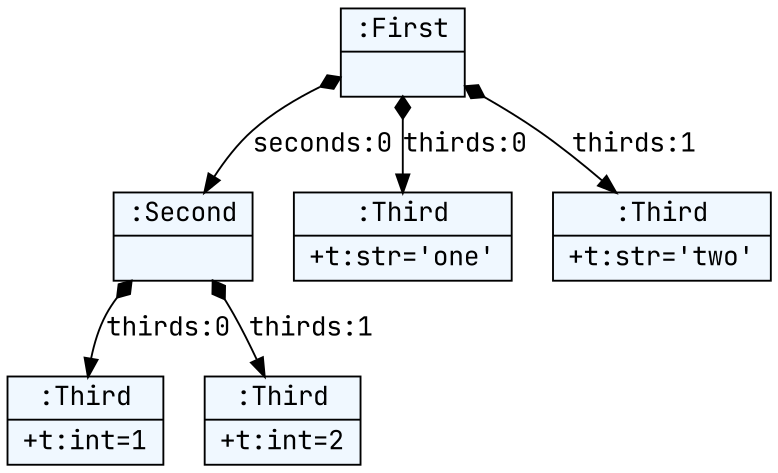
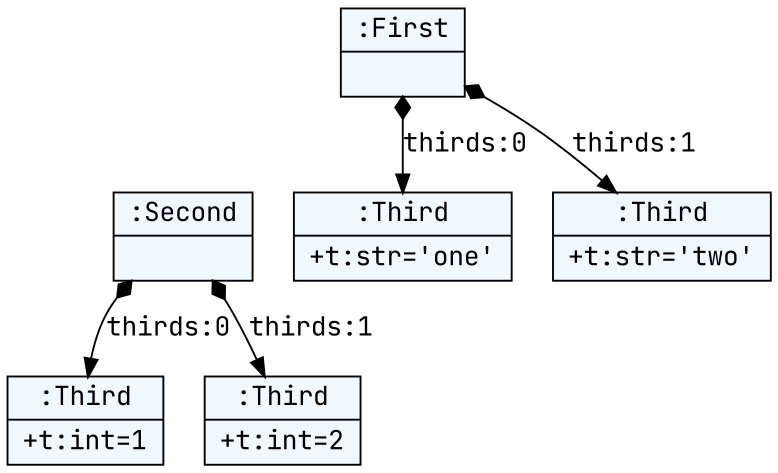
(260, 124) -> none
